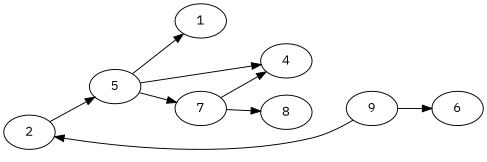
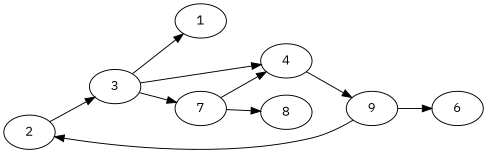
none -> (325, 82)
(115, 87) -> (115, 87)
